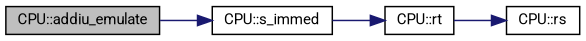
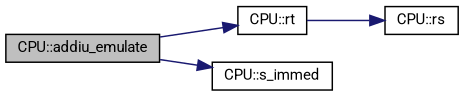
(351, 20) -> (192, 32)
